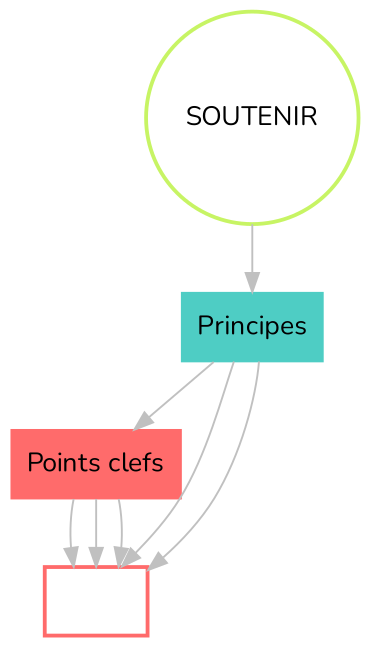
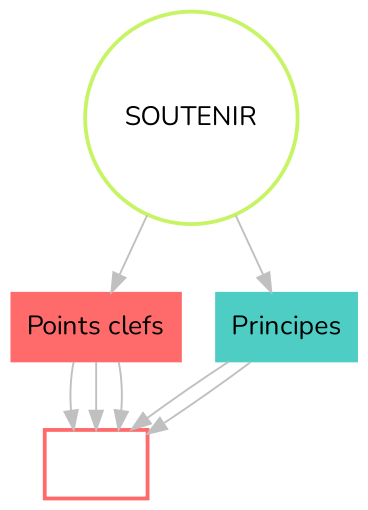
(181, 390) -> (133, 245)
